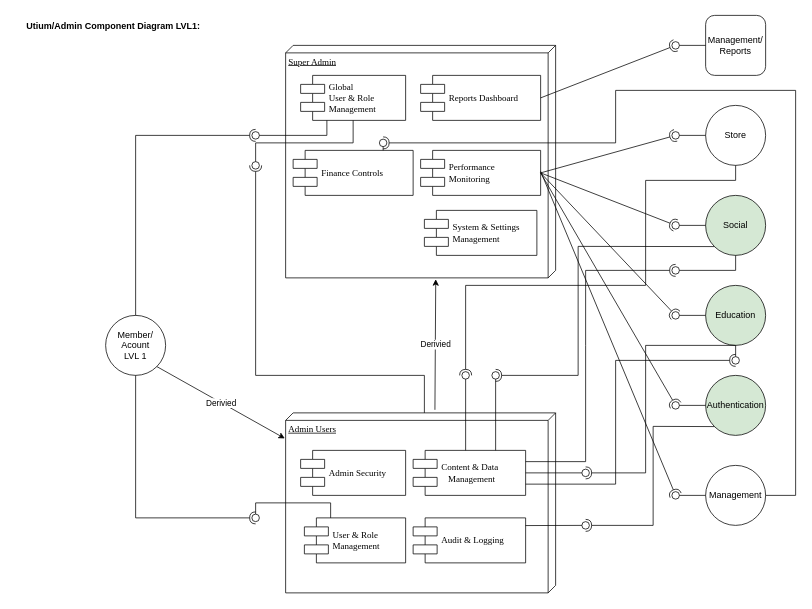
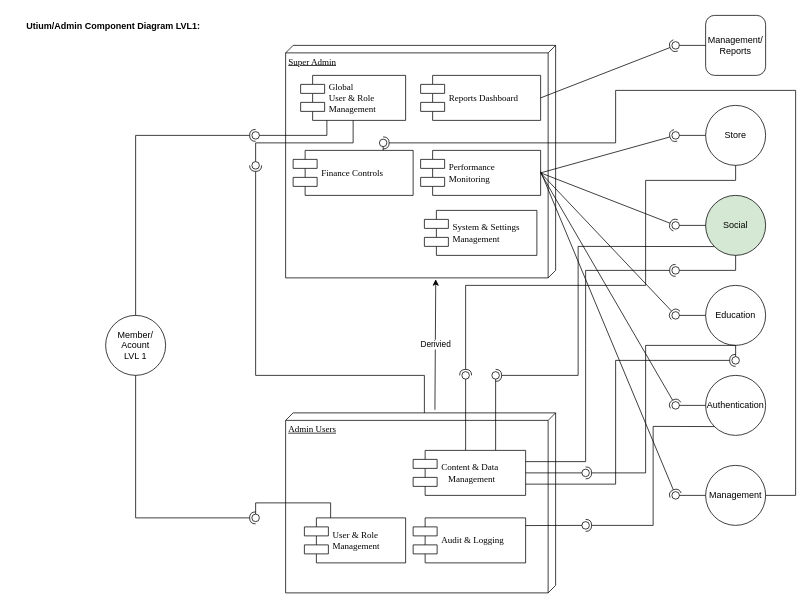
(735, 315) -> (735, 315)
(218, 401) -> none
(735, 405) -> (735, 405)
(353, 473) -> none
